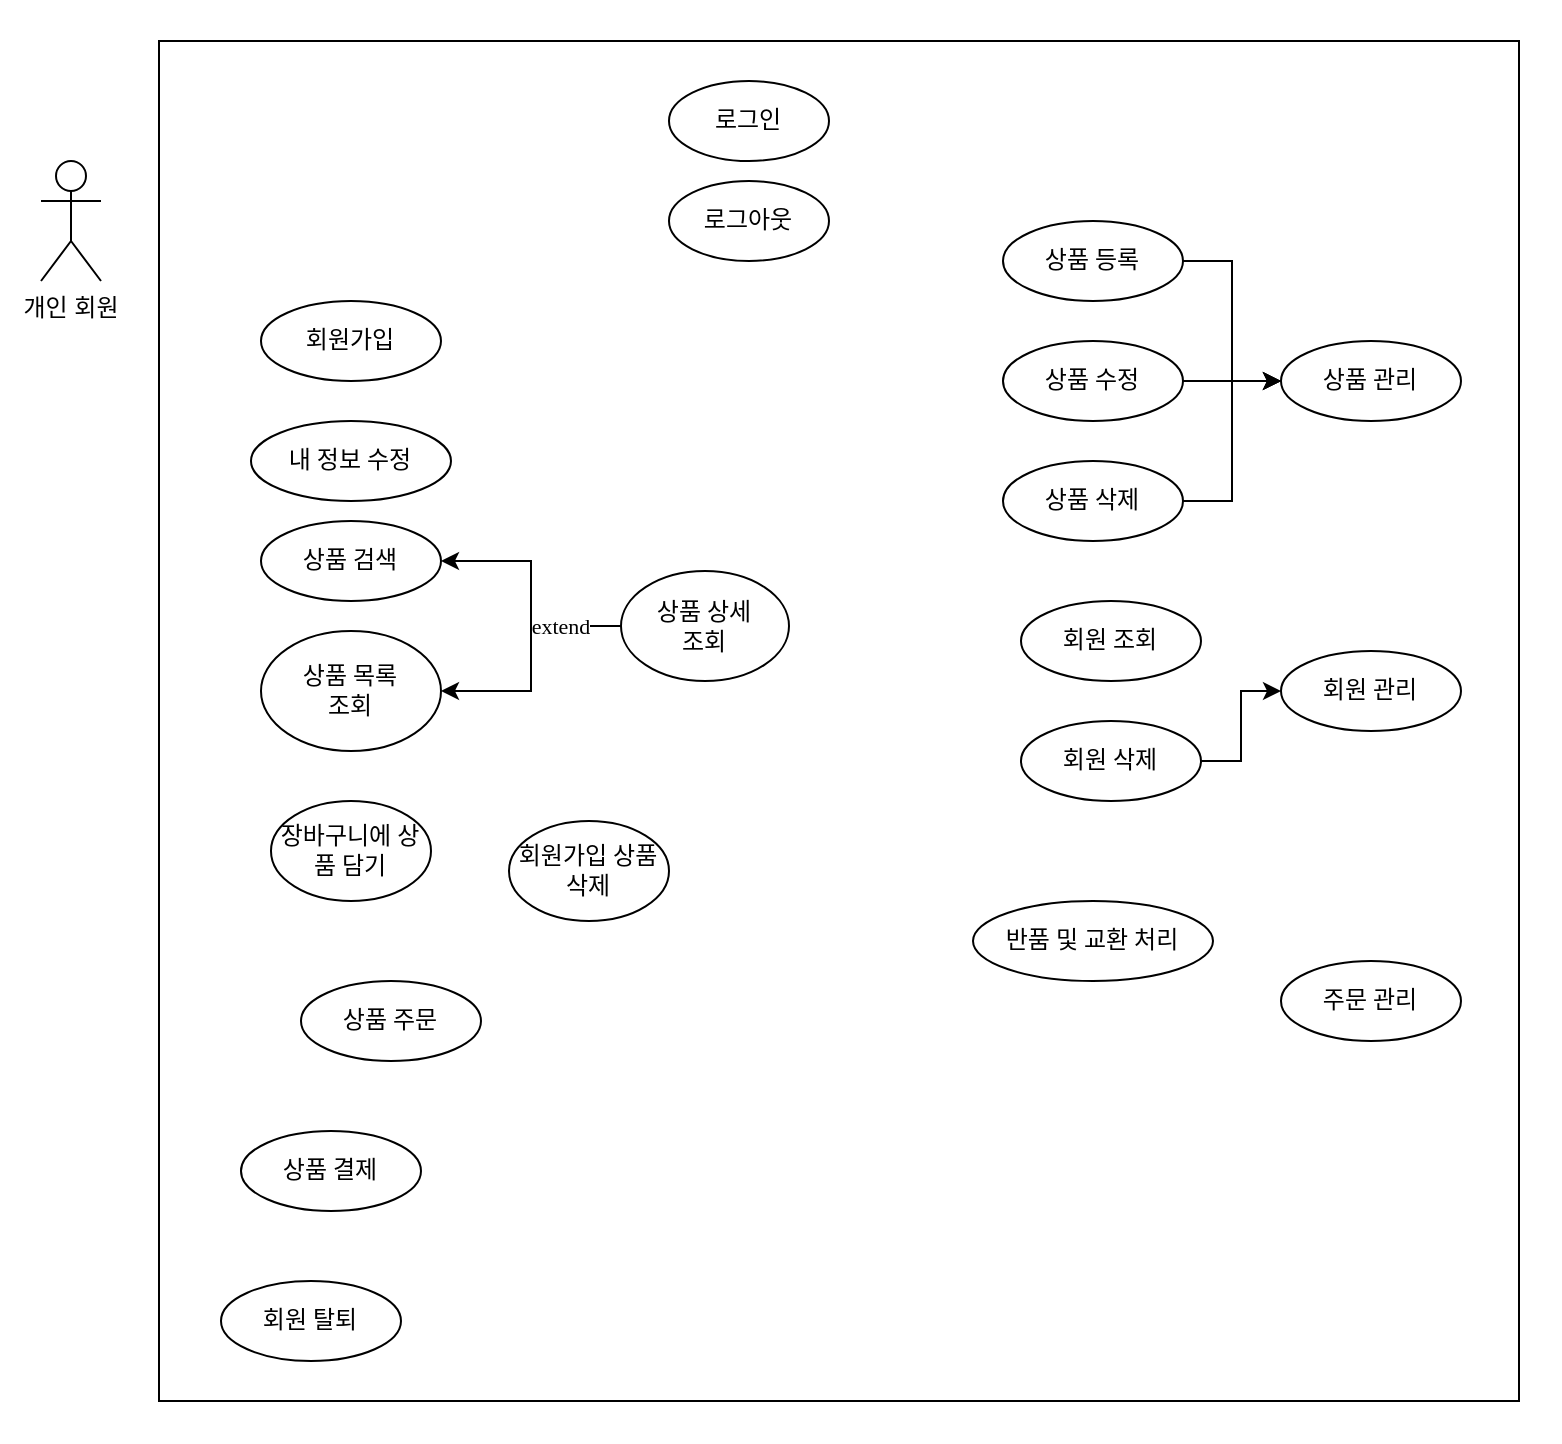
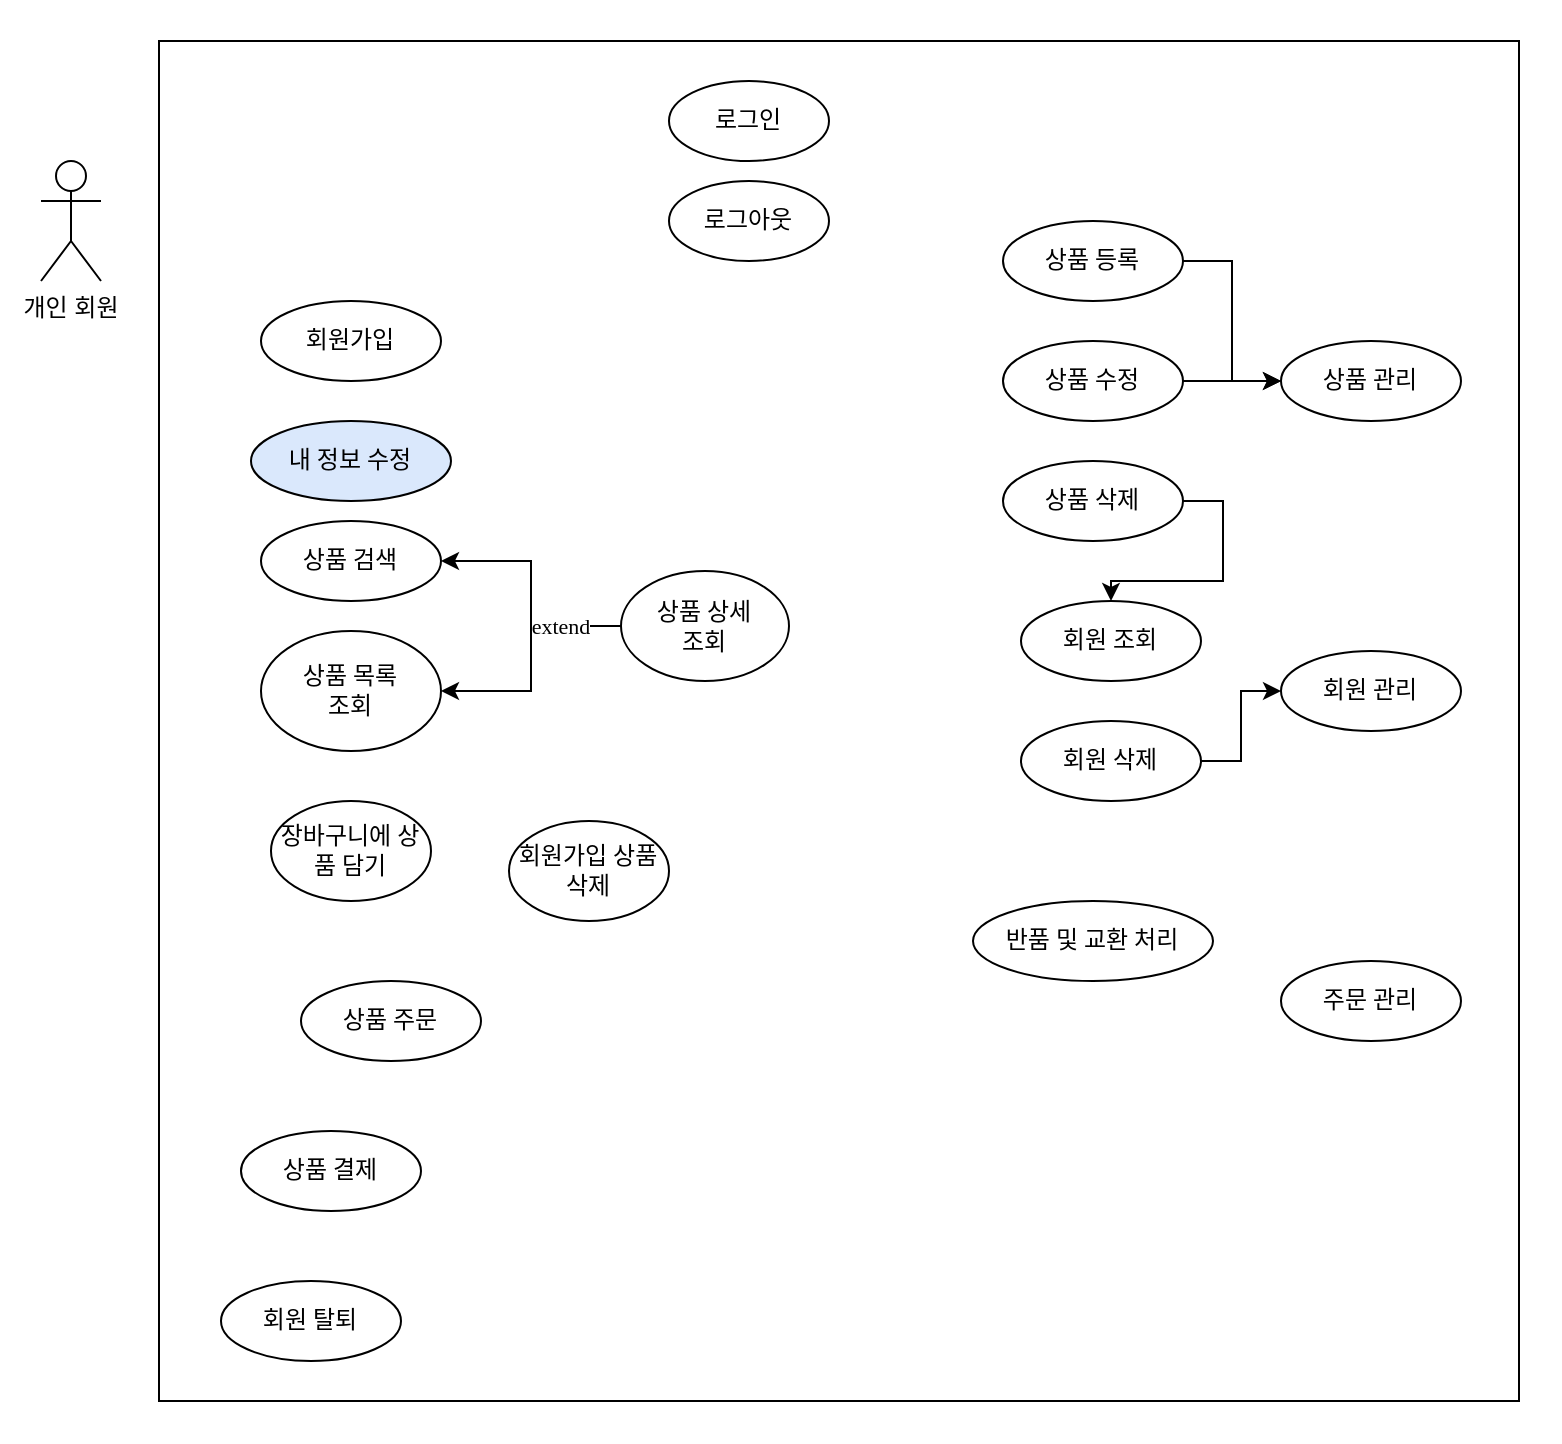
(1232, 449) -> (1205, 581)
(351, 461) -> (351, 461)
